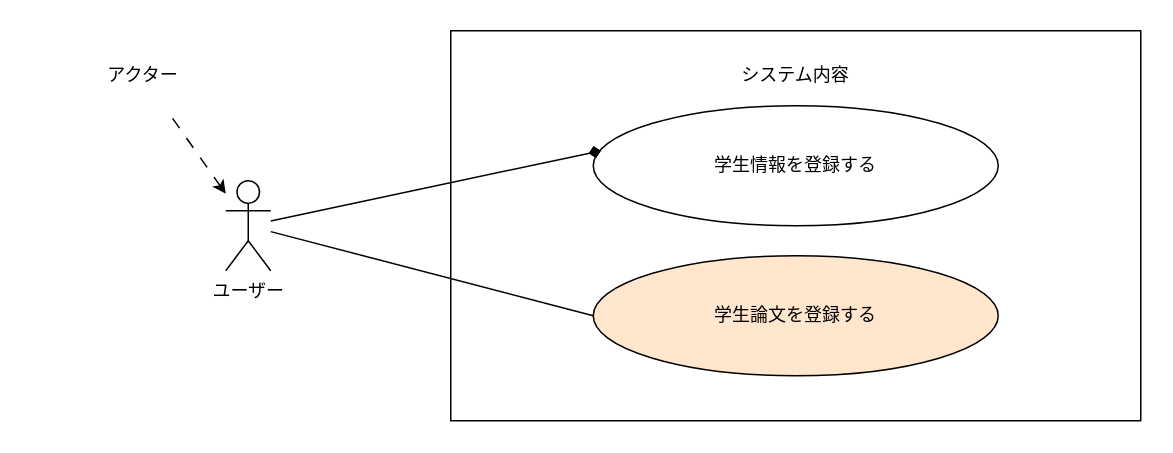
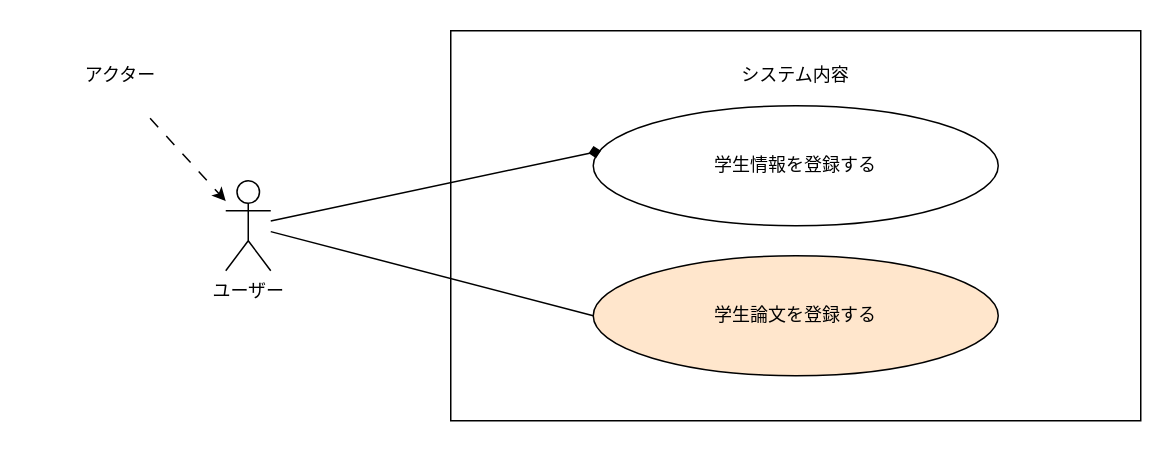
(143, 76) -> (121, 76)
